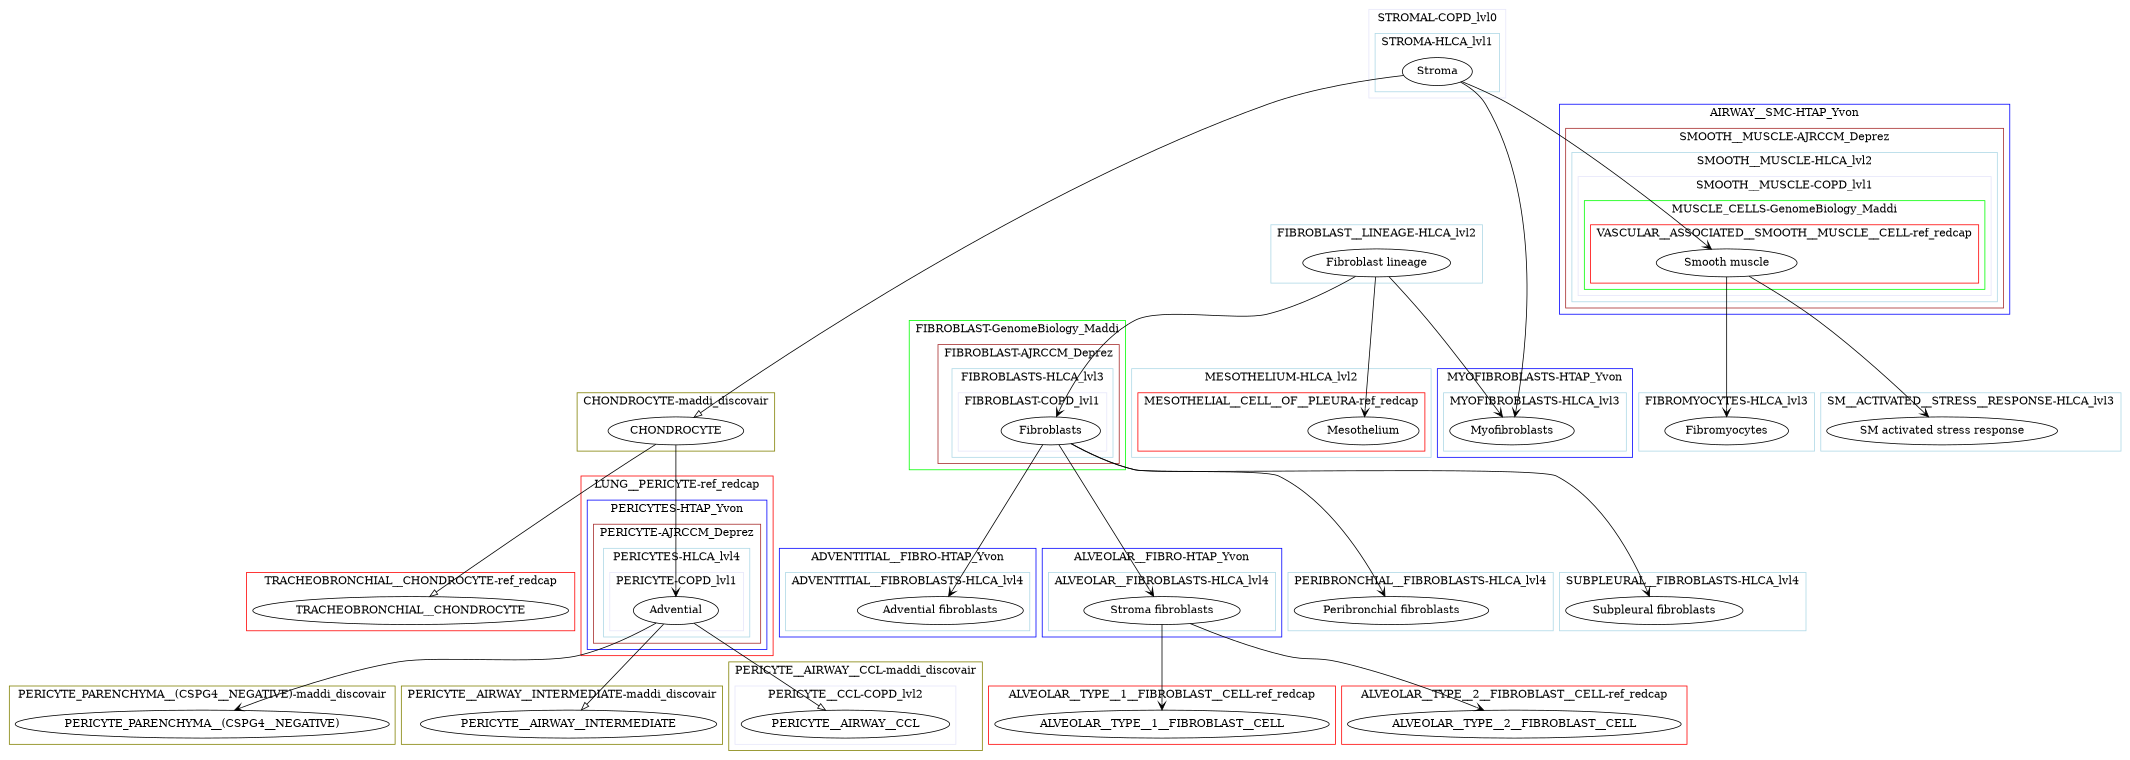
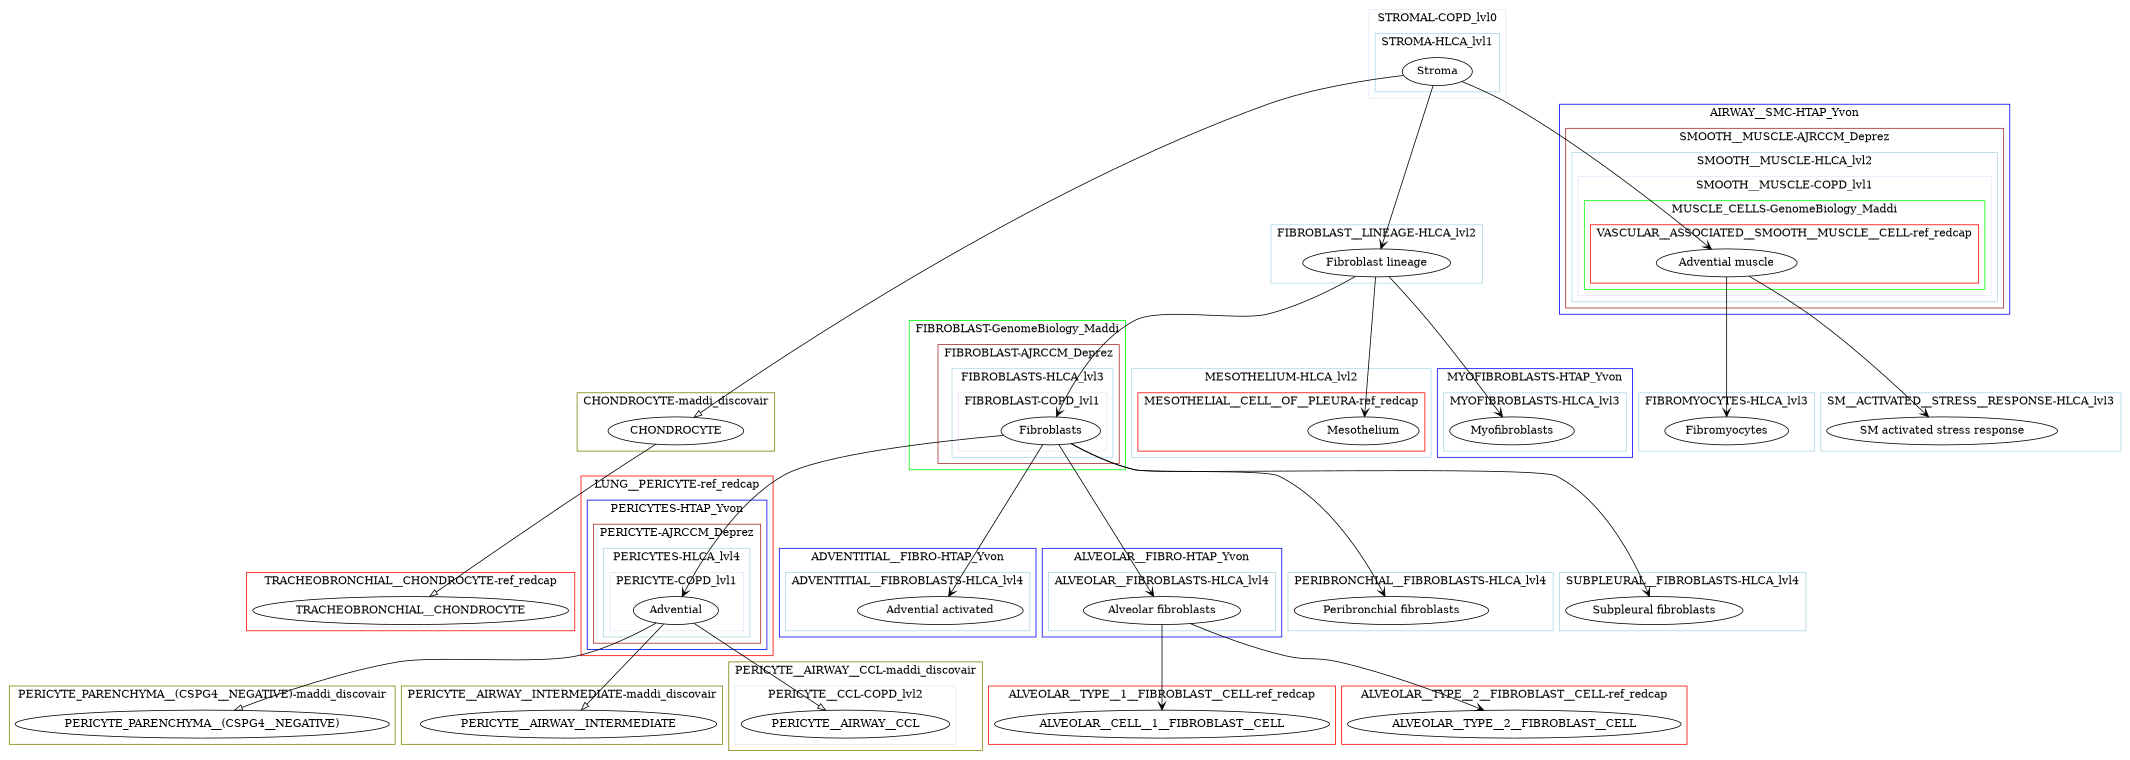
(1524, 237) -> (1408, 164)
(1727, 263) -> (1727, 263)
(676, 517) -> (817, 463)
(940, 611) -> (940, 611)
(1162, 611) -> (1162, 611)
(449, 659) -> (449, 659)
(1162, 724) -> (1162, 724)
